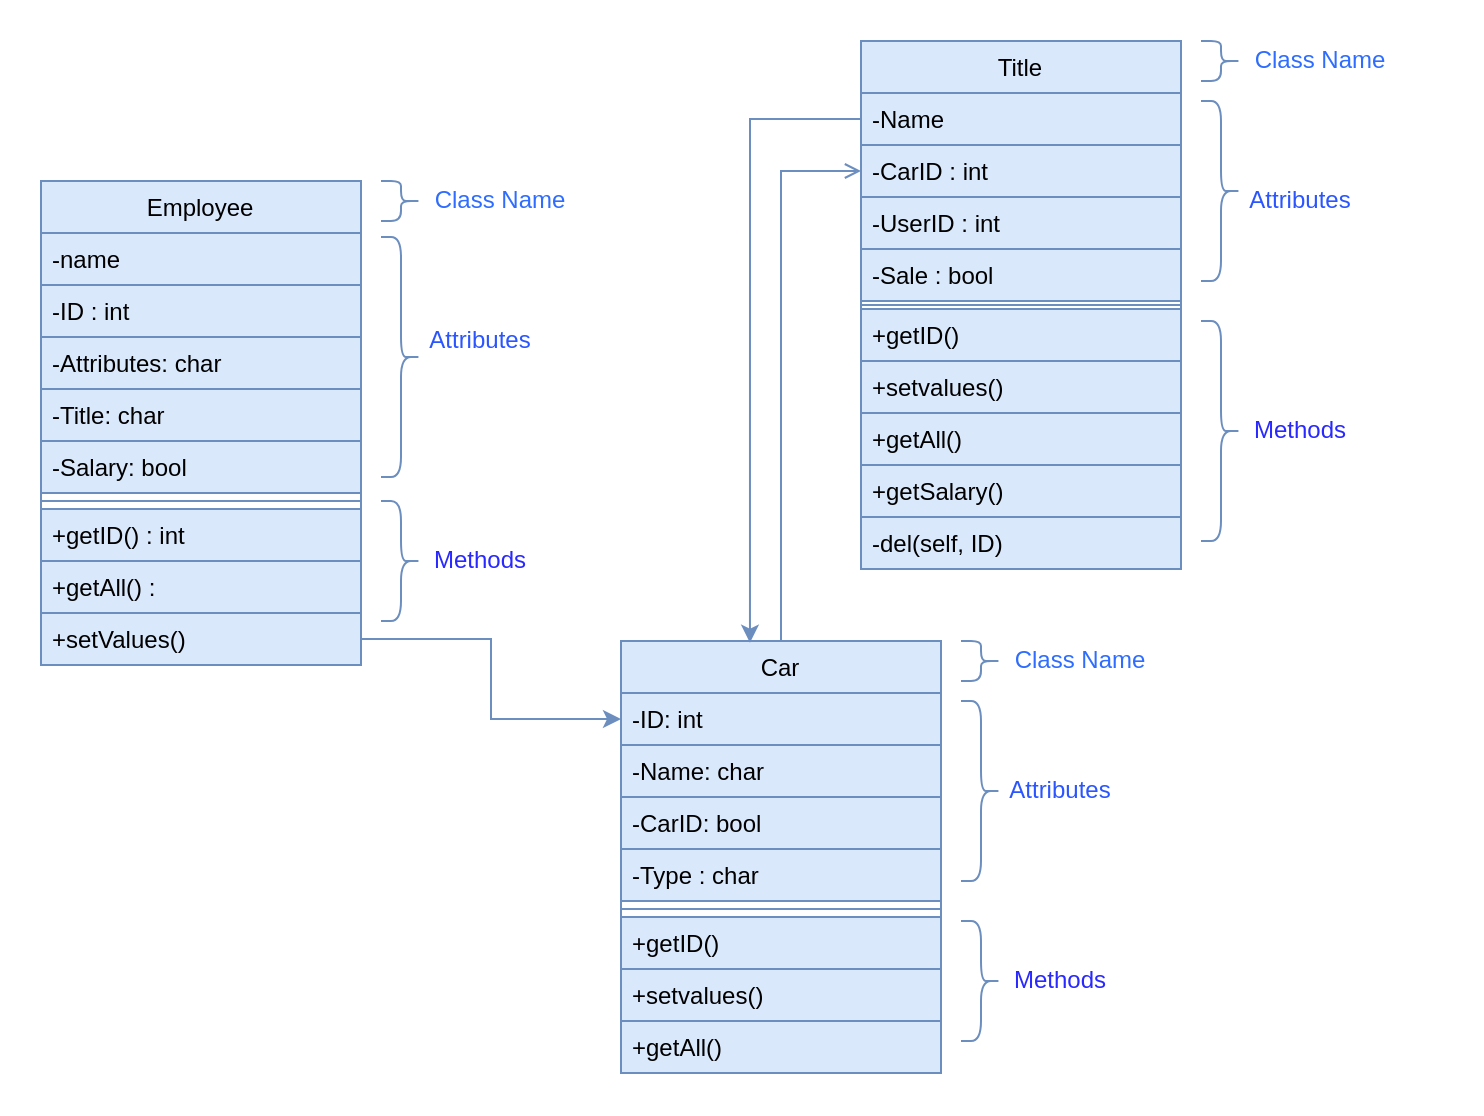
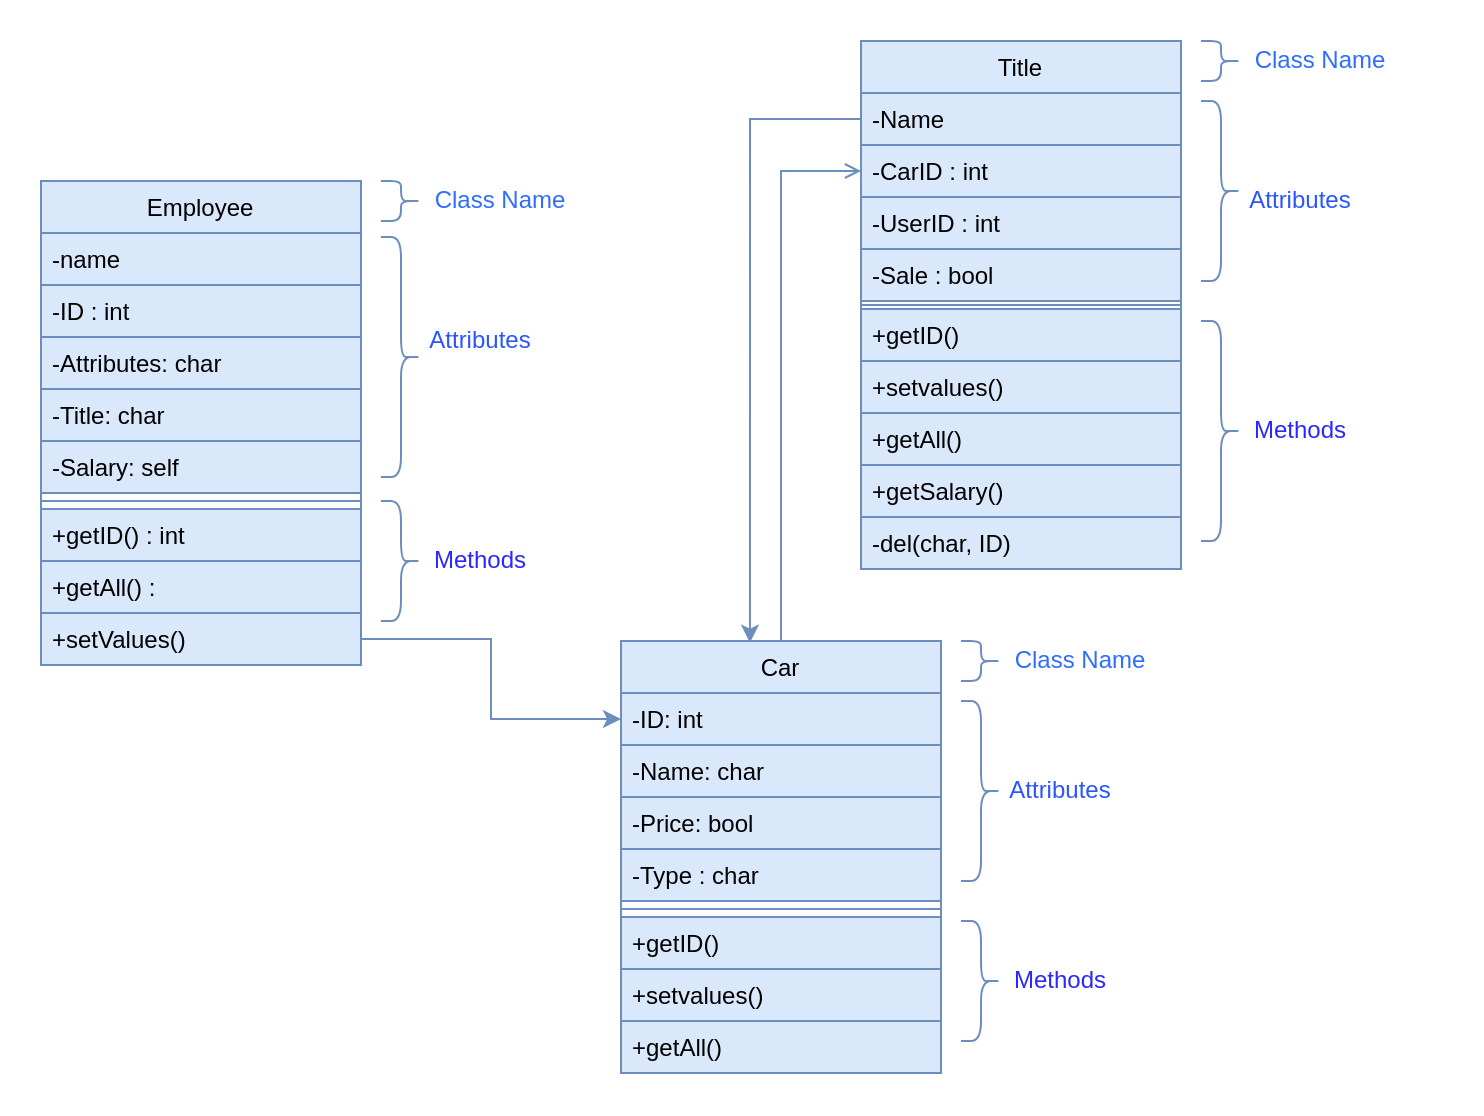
(127, 468) -> (127, 468)
(954, 544) -> (957, 544)
(703, 824) -> (700, 824)
